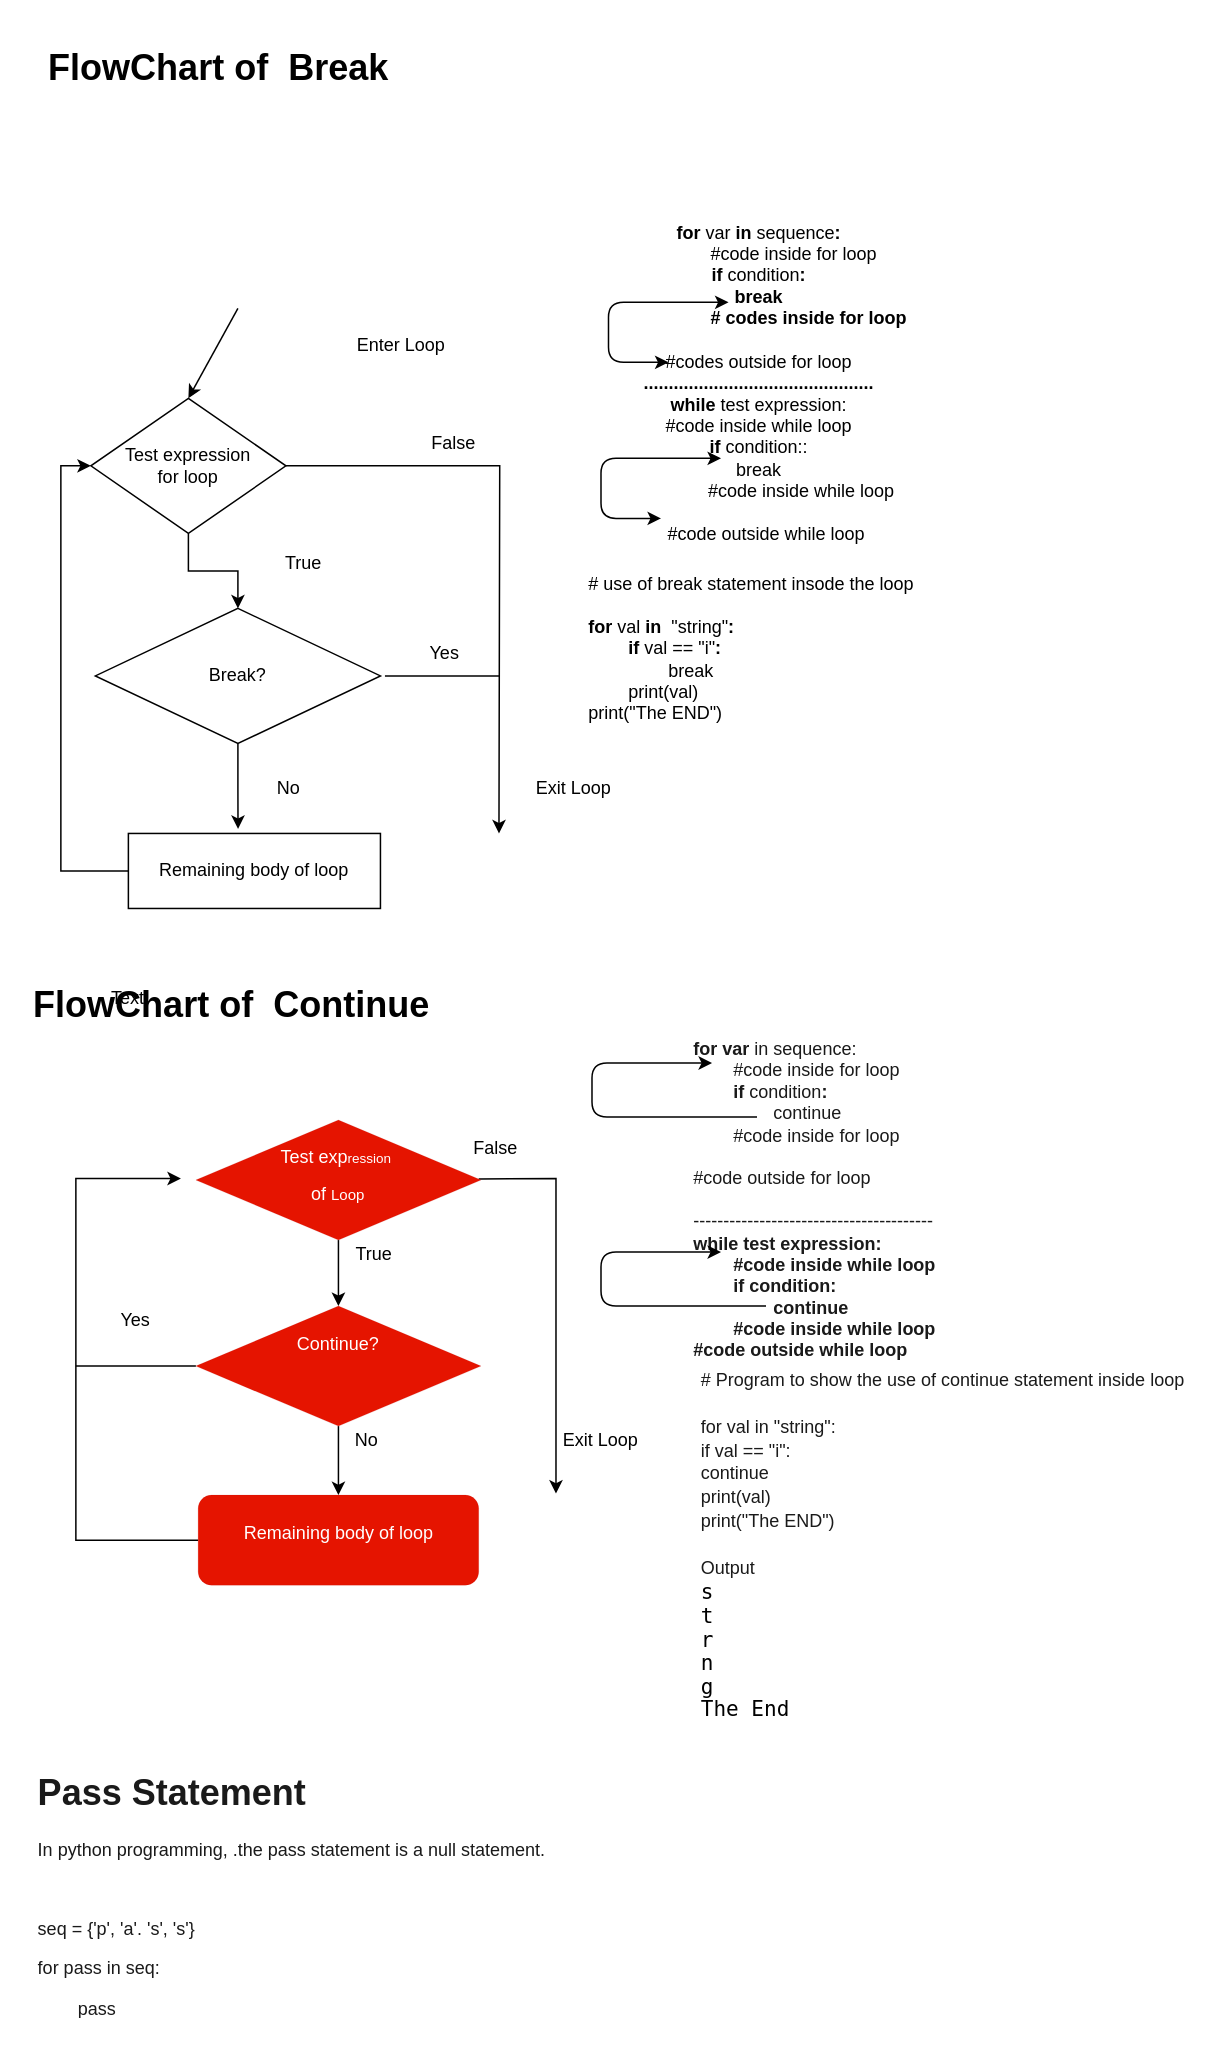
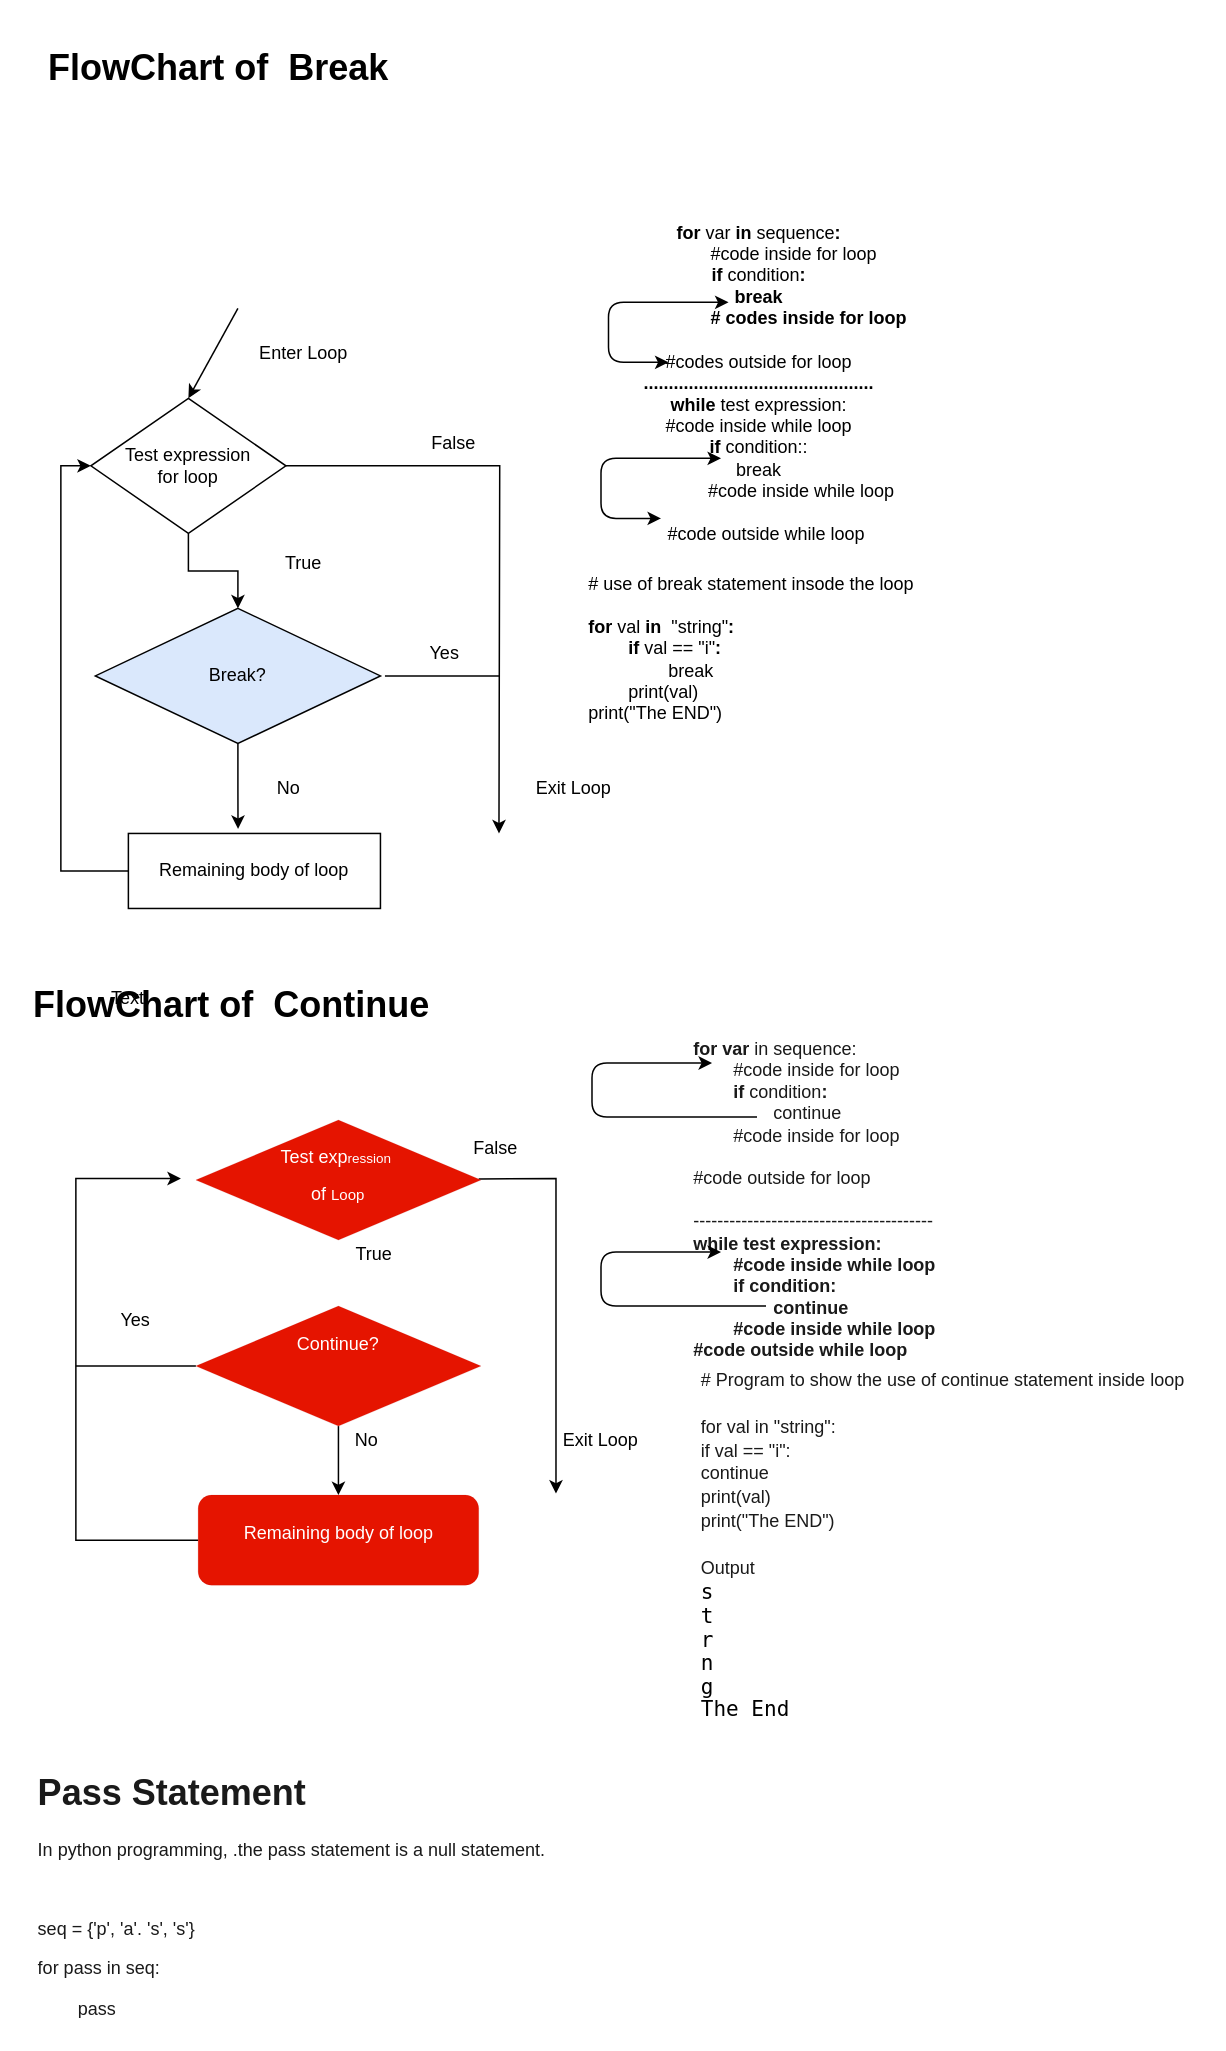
(401, 346) -> (304, 353)
(238, 676) -> (238, 676)
(338, 1268) -> none
